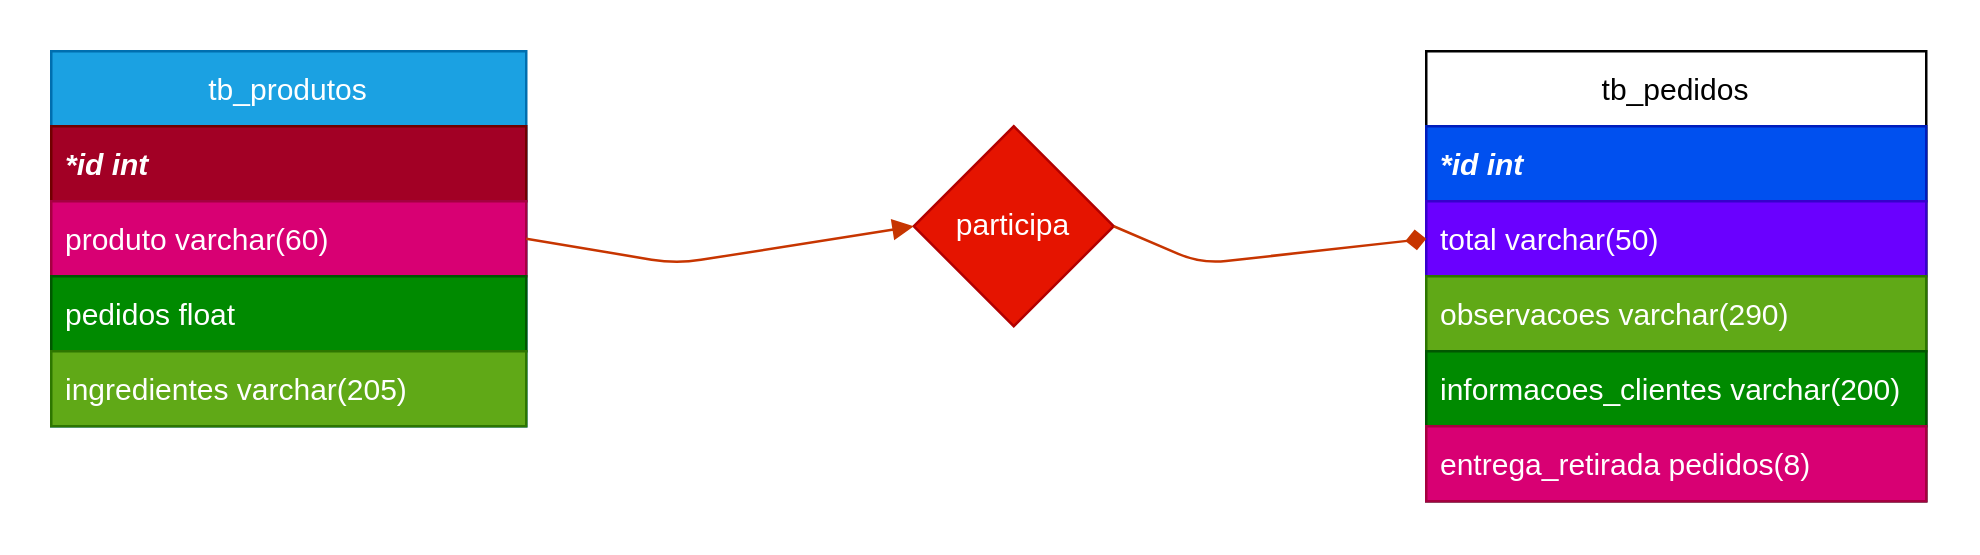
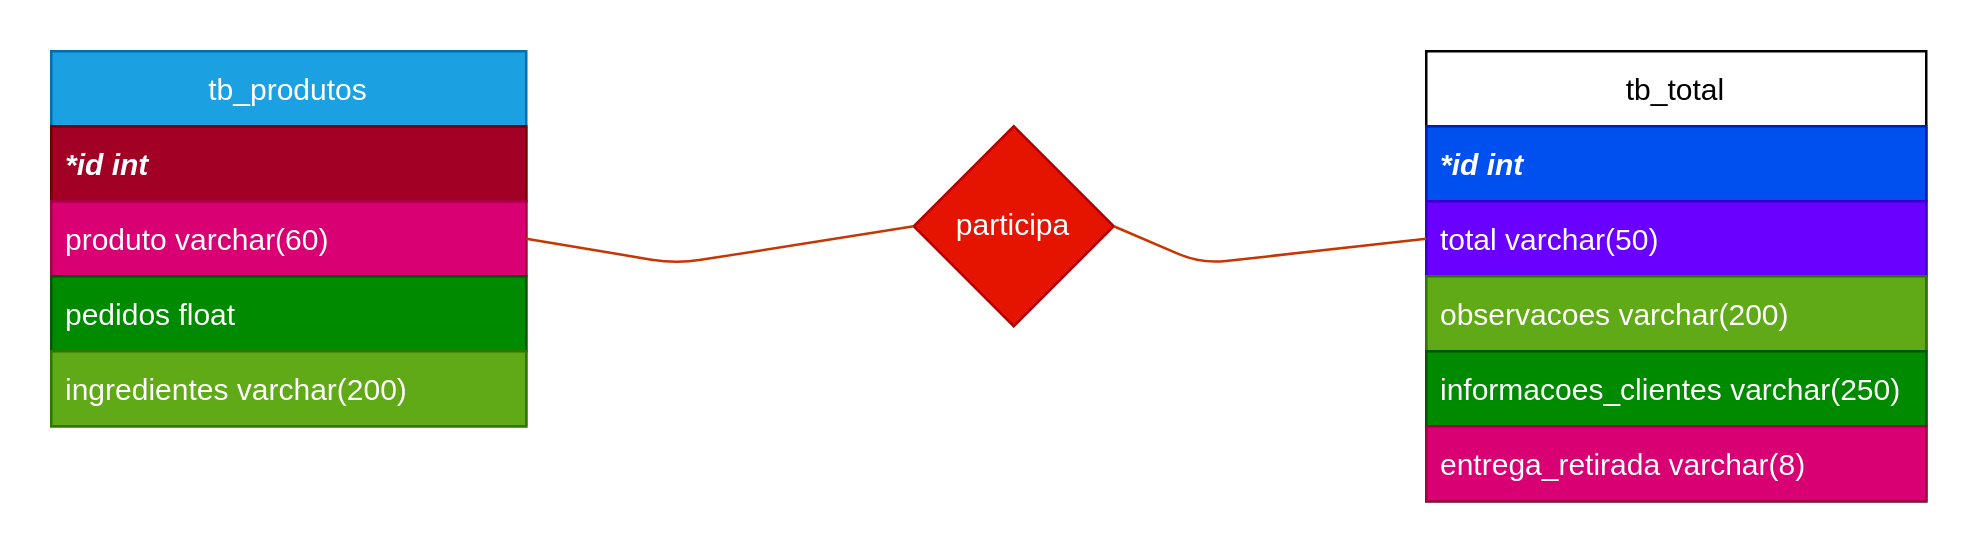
(1675, 90) -> (1675, 90)
(892, 230) -> (902, 228)
(1406, 241) -> (1413, 240)
(1638, 315) -> (1638, 315)
(263, 390) -> (263, 390)
(1702, 390) -> (1702, 390)
(1655, 465) -> (1659, 465)
